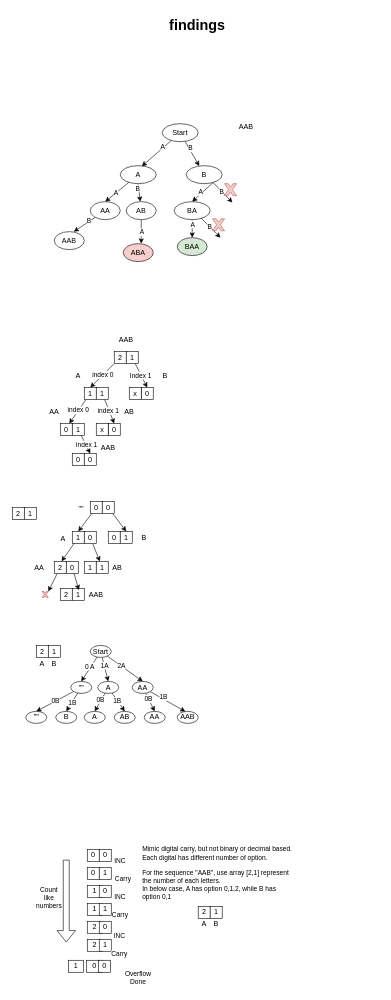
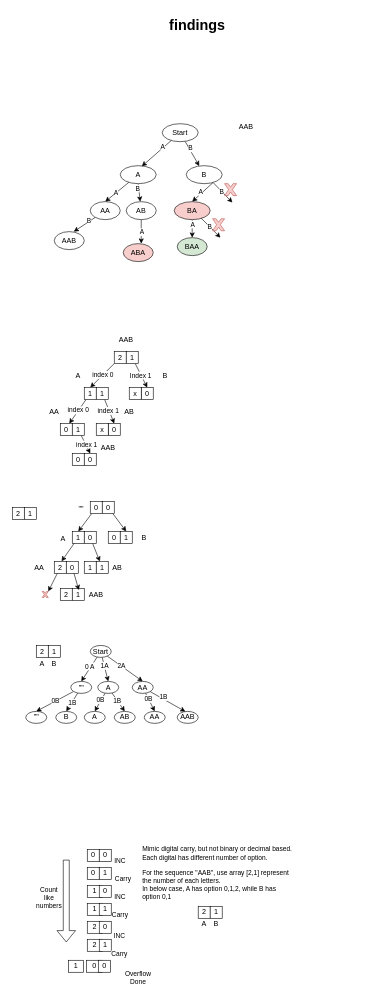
(192, 210) -> (192, 210)
